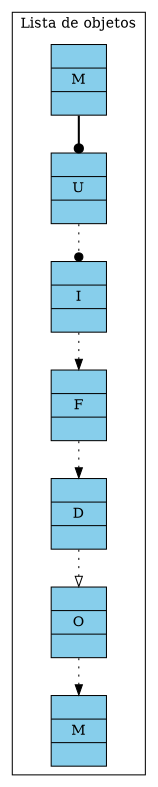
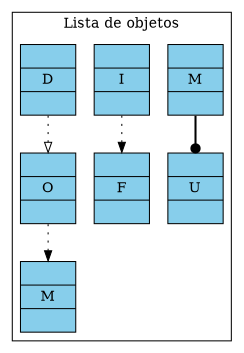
(79, 238) -> none
(79, 454) -> none
